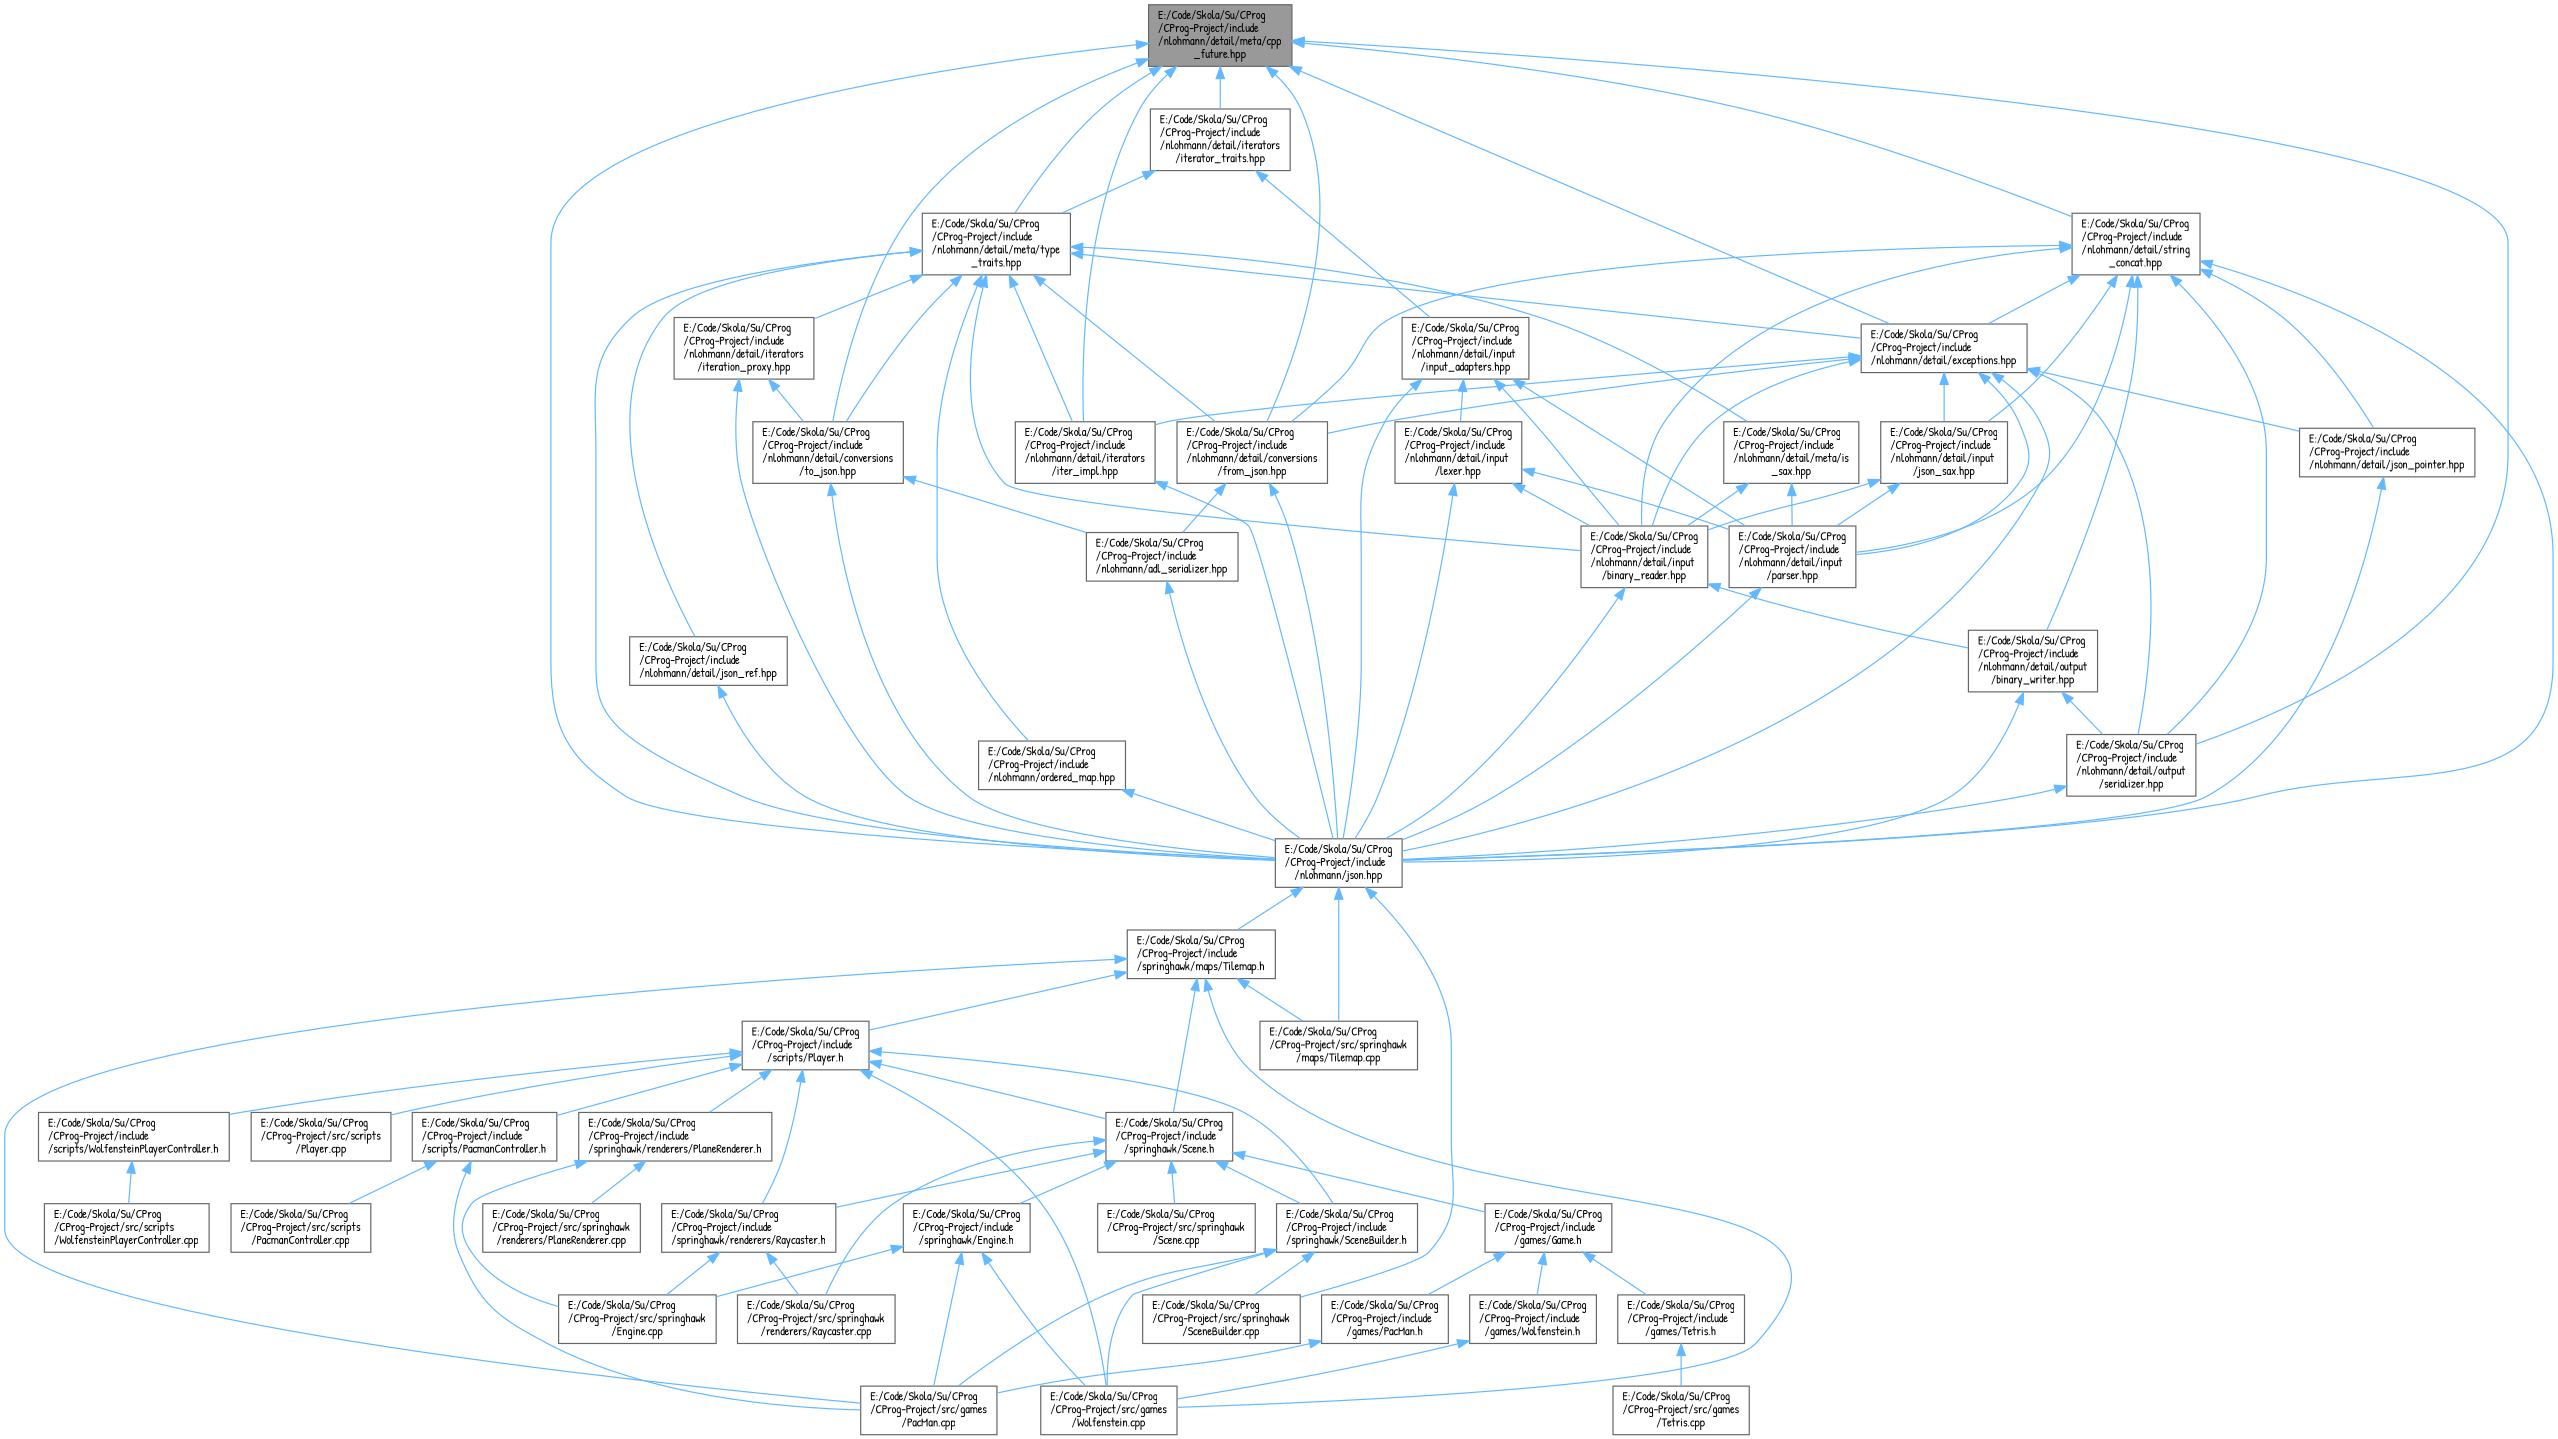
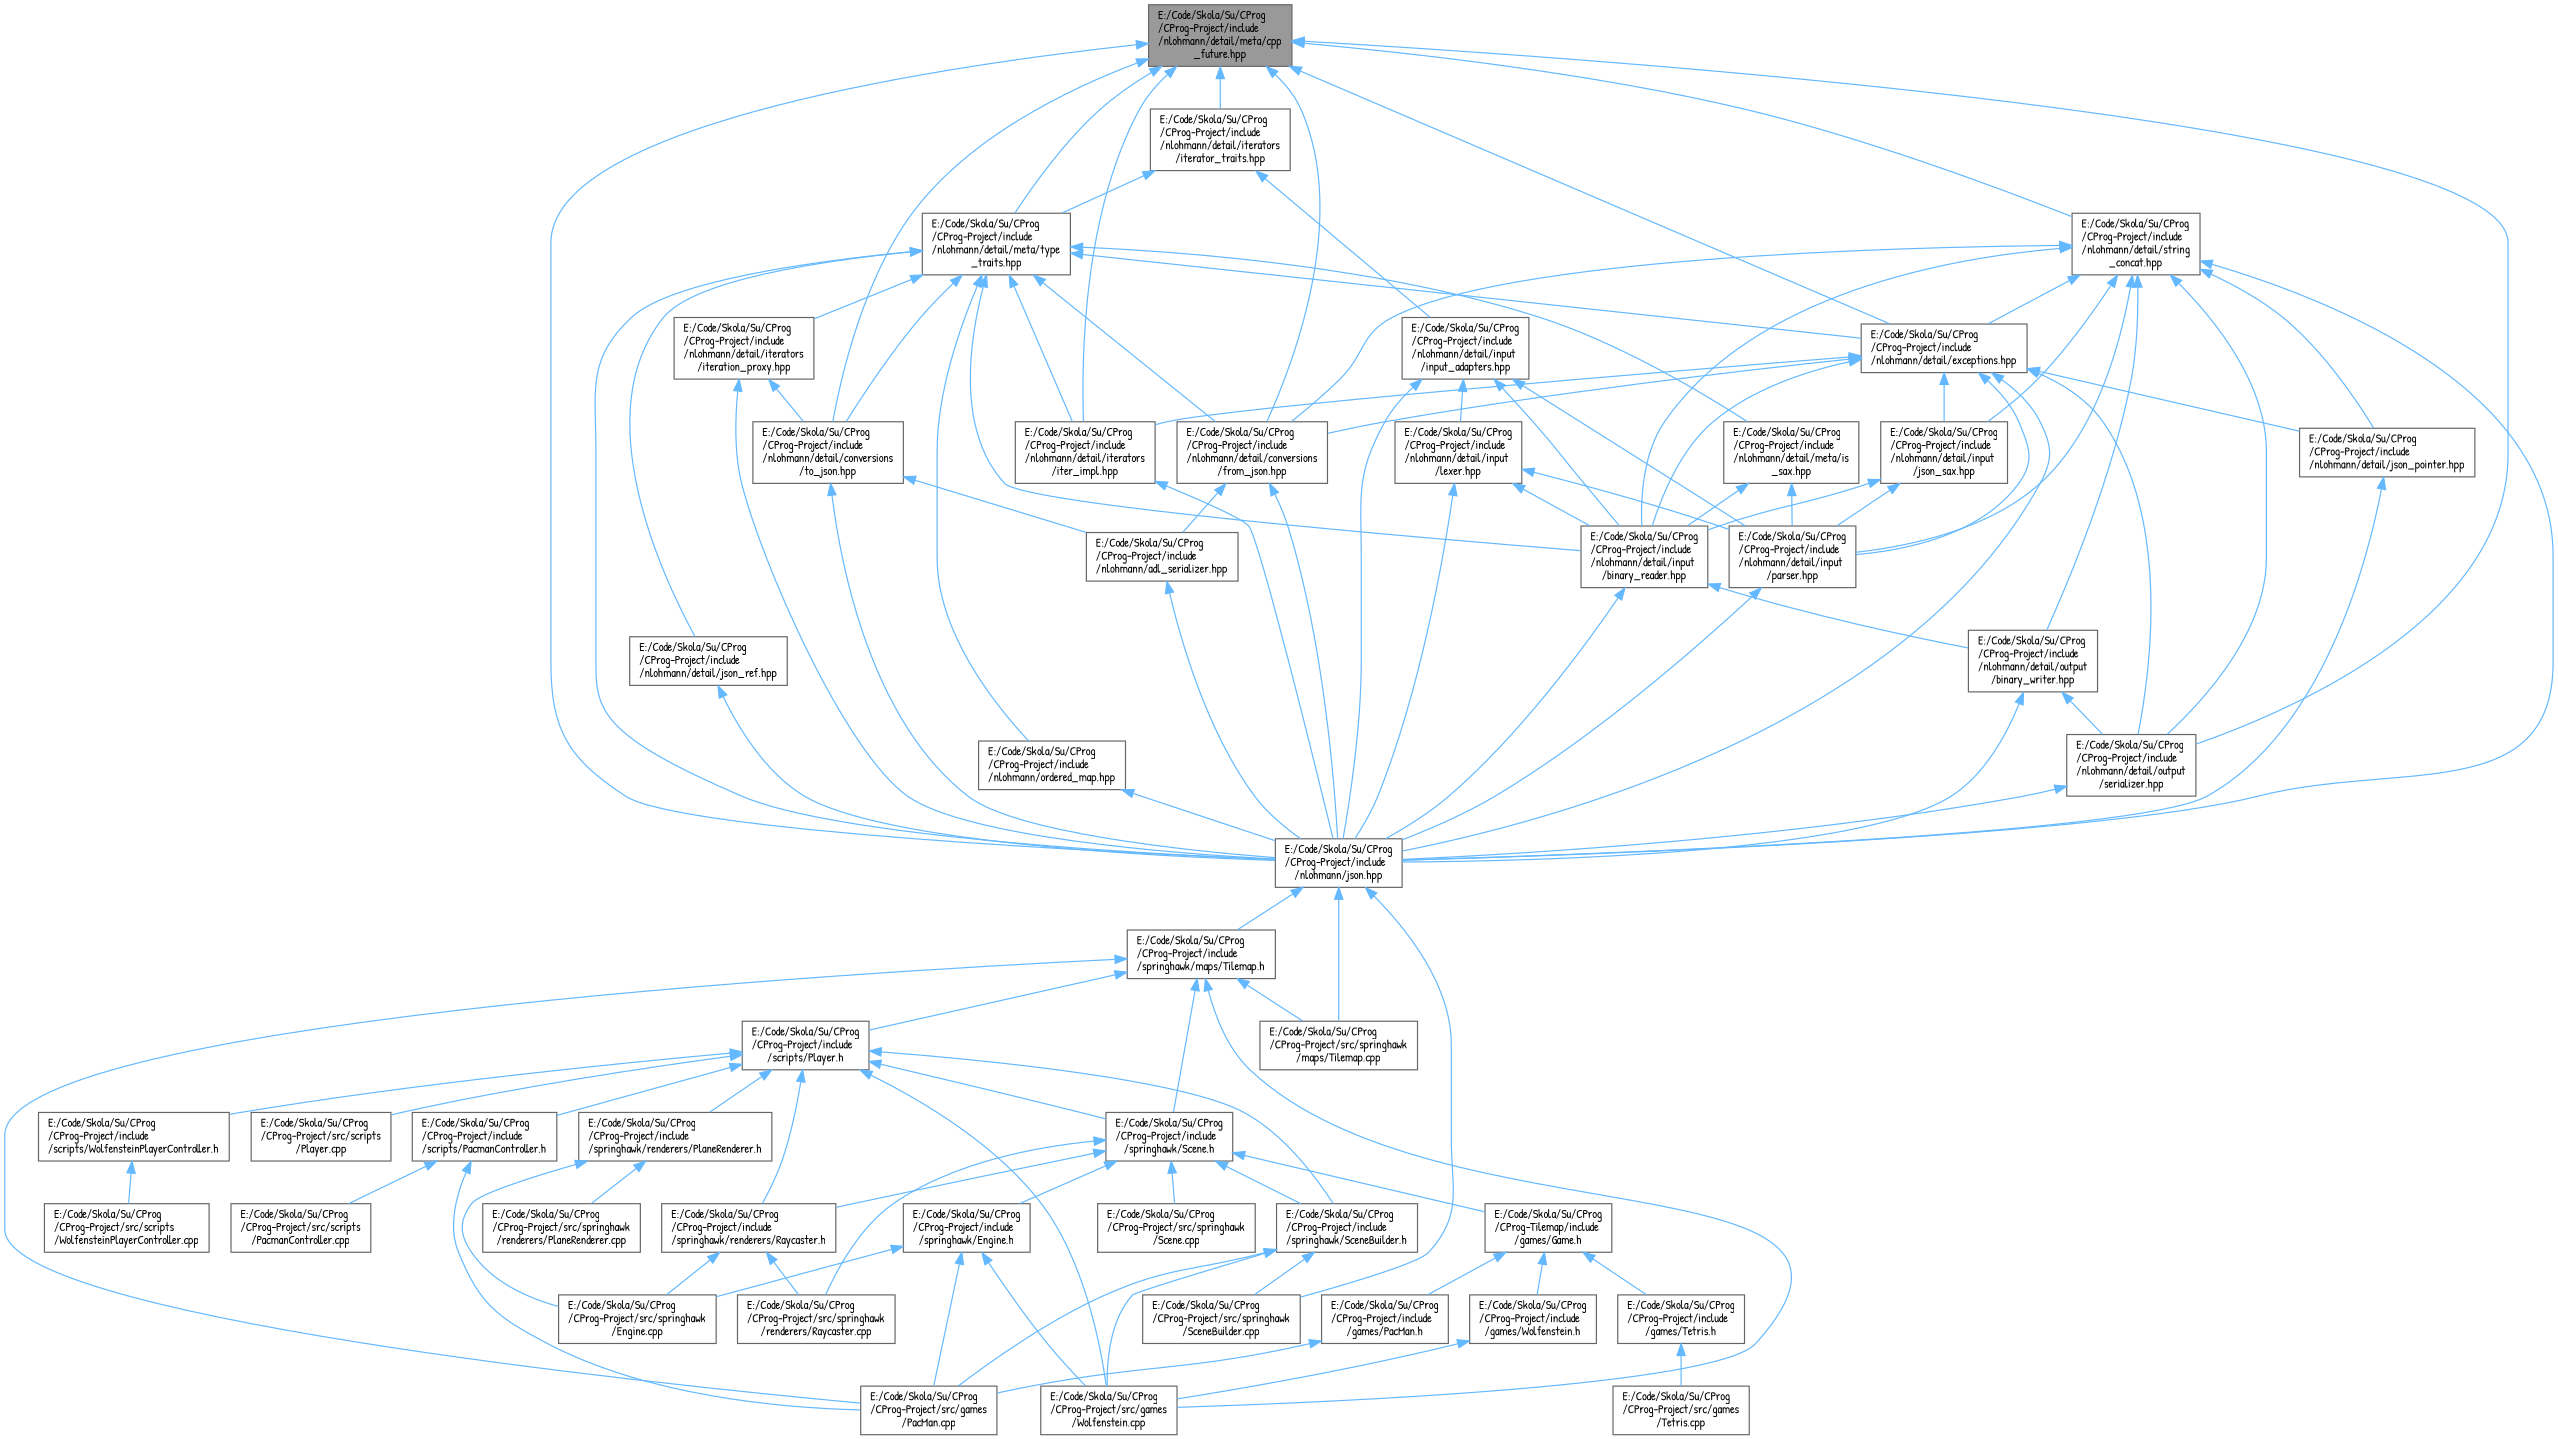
(1548, 1228) -> (1548, 1228)
